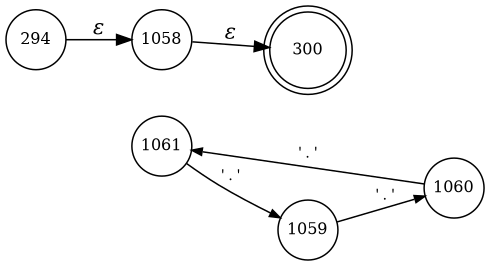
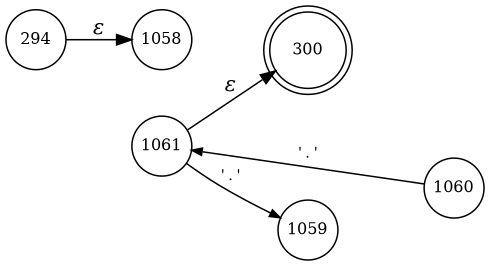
(223, 44) -> (225, 105)
(376, 211) -> none
